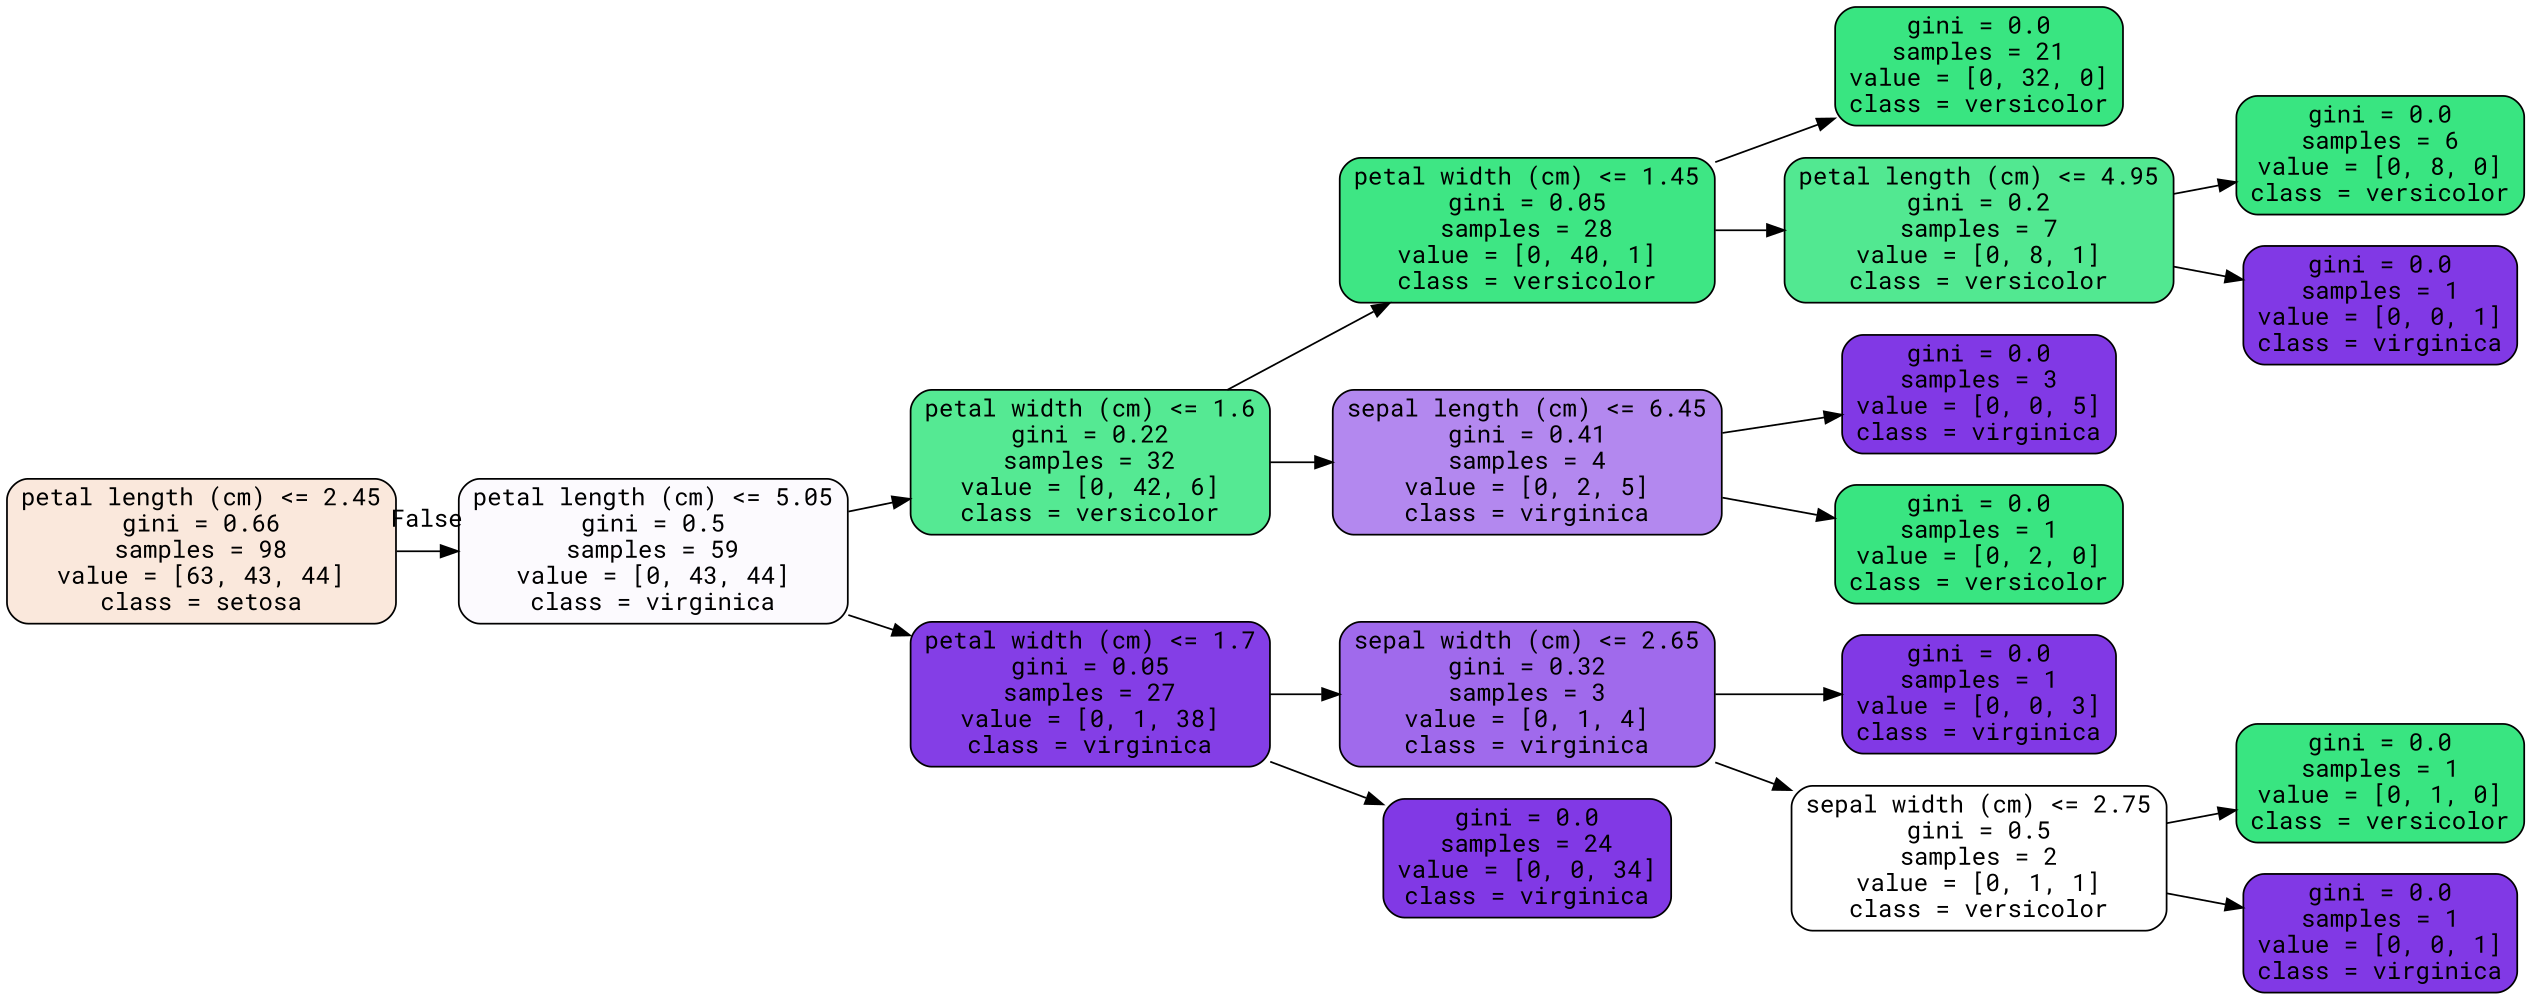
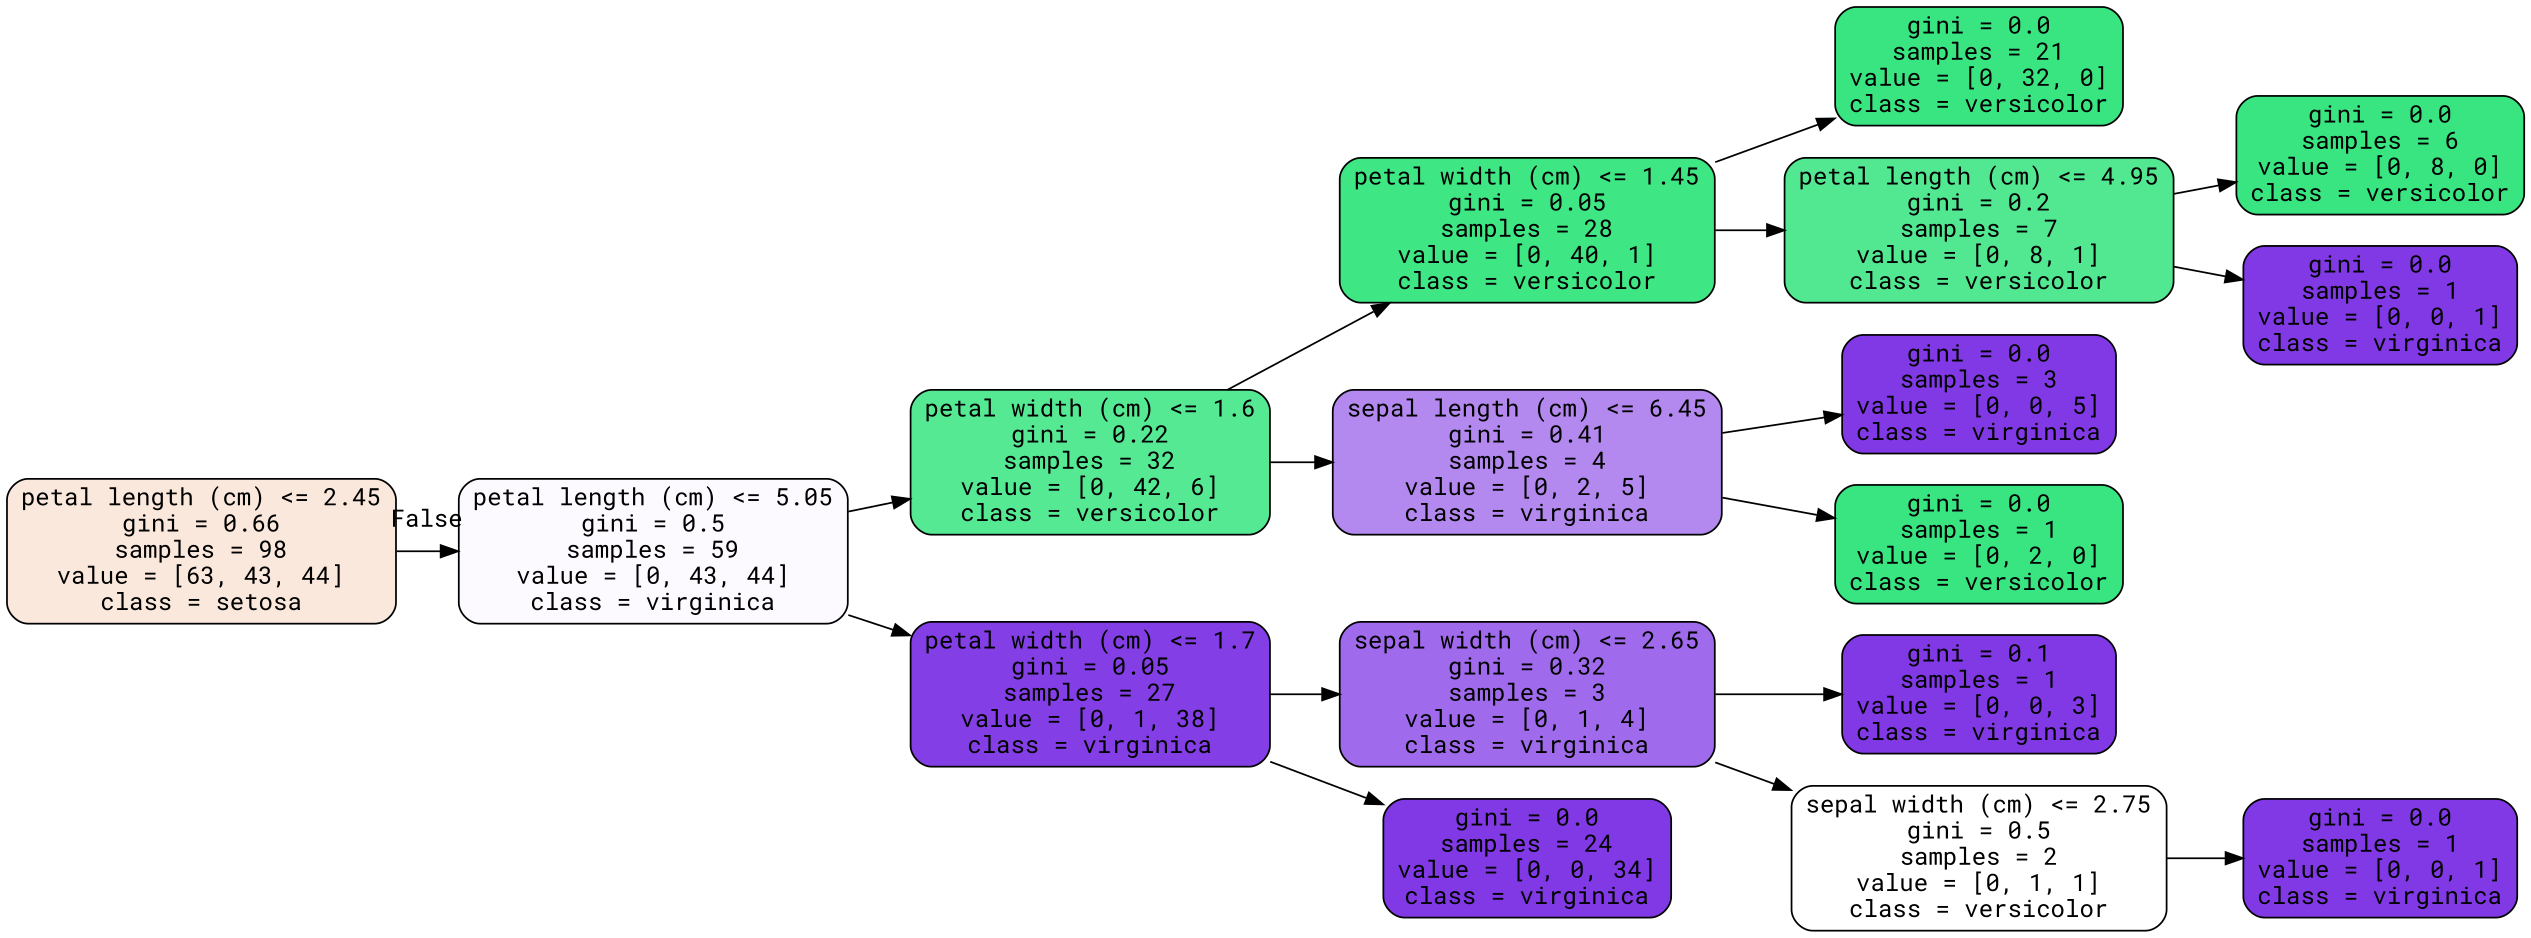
(1979, 694) -> (1979, 694)
(2380, 783) -> none
